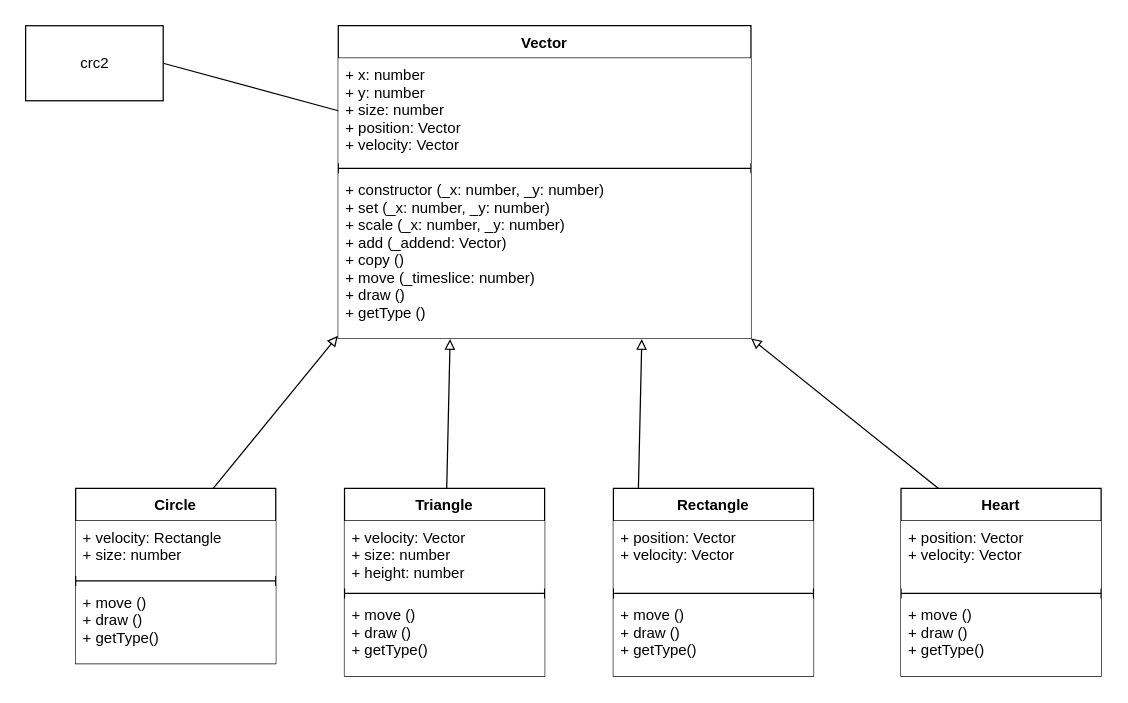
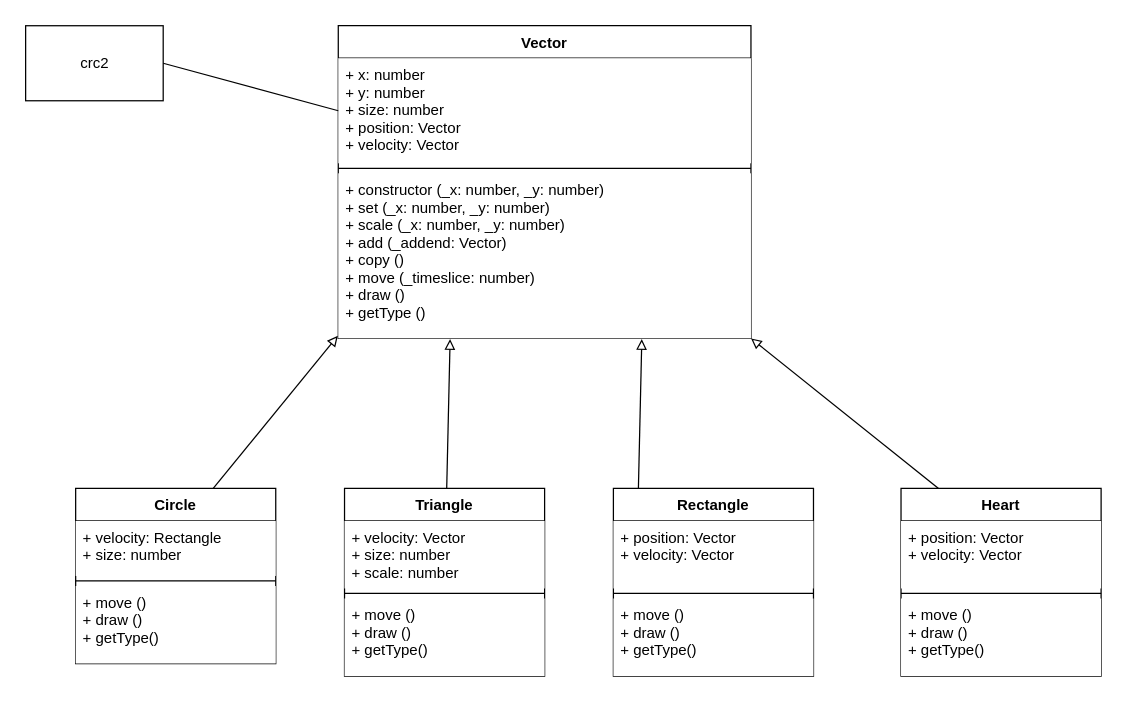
(417, 538) -> (417, 538)
